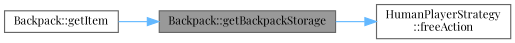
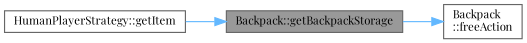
(61, 22) -> (95, 22)
(444, 22) -> (483, 22)
